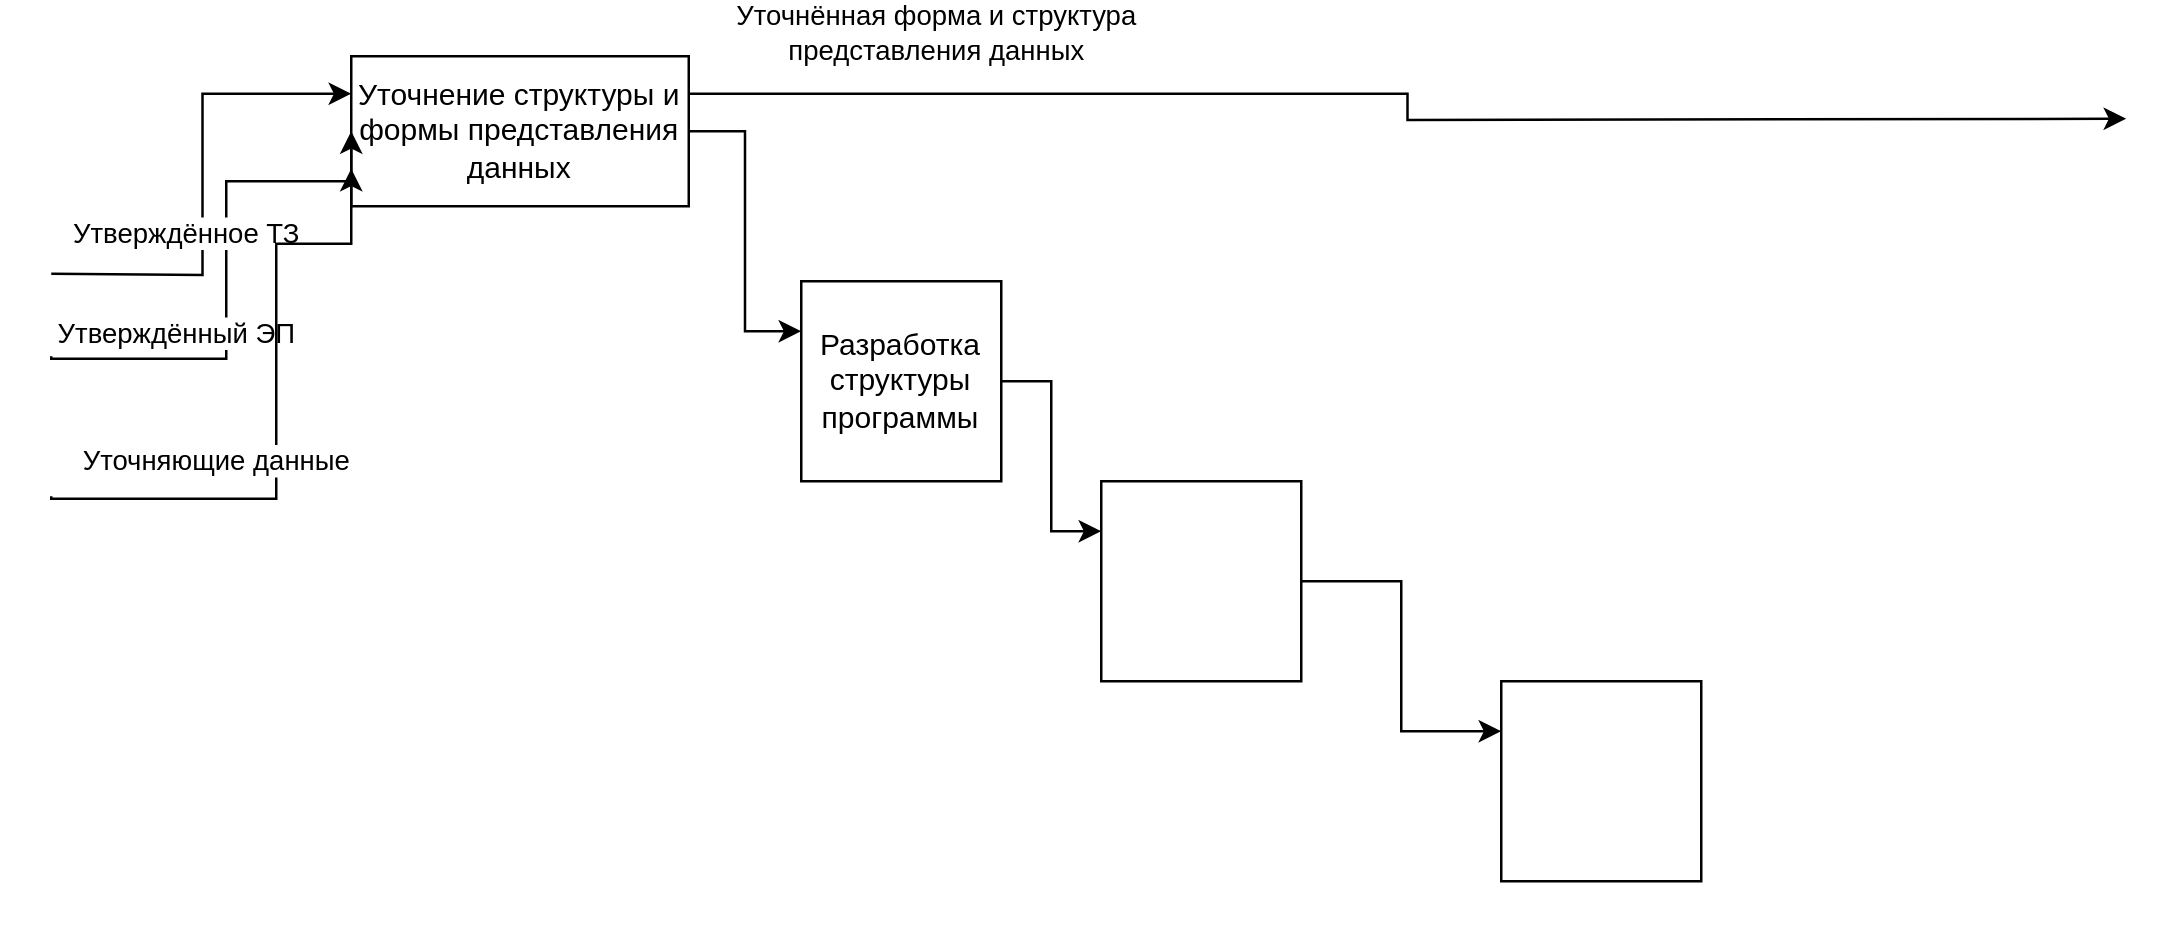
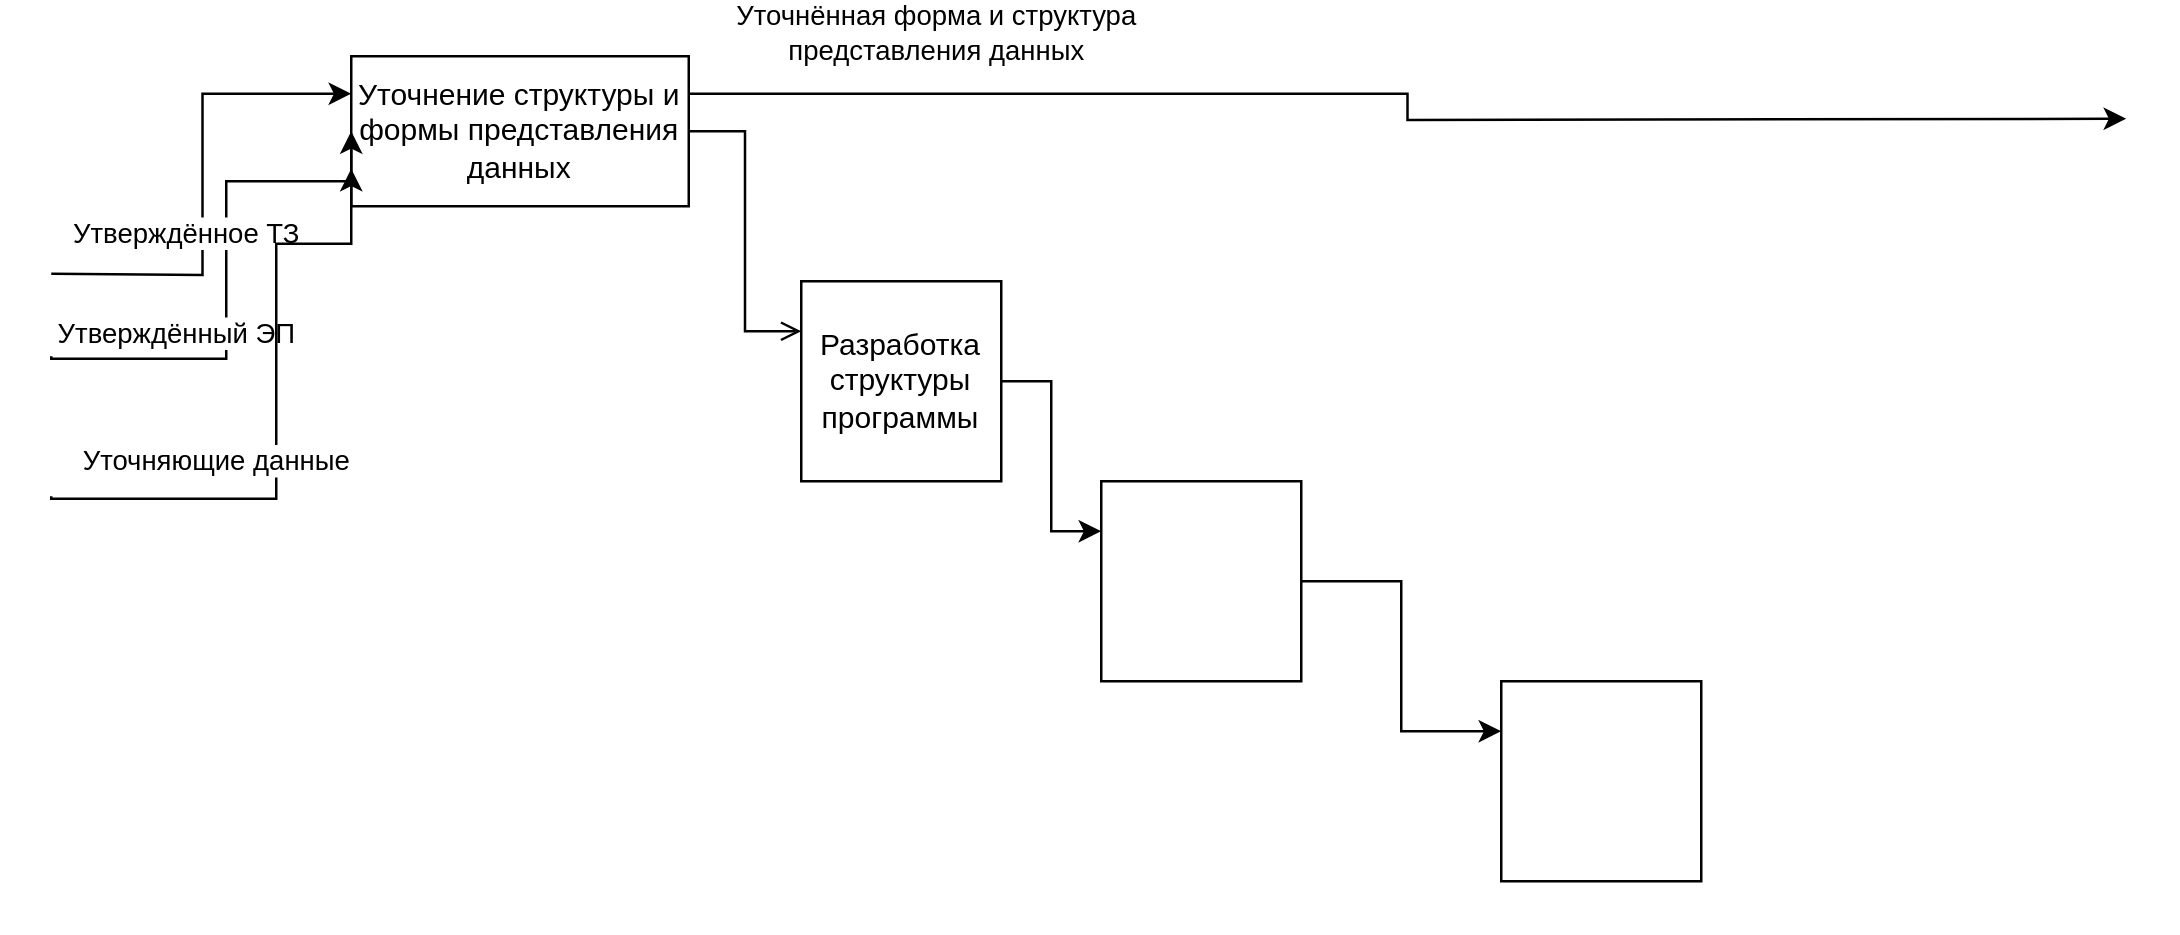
(783, 331) -> (787, 331)
